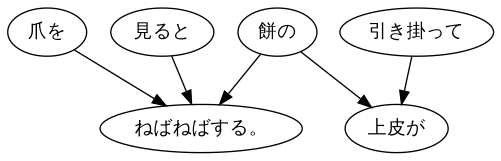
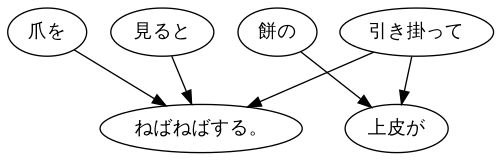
(244, 74) -> (317, 77)
